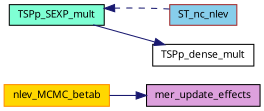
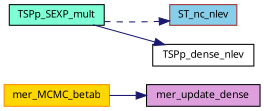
(142, 8) -> (132, 22)
(203, 55) -> (203, 55)
(57, 95) -> (57, 95)
(203, 95) -> (203, 95)
